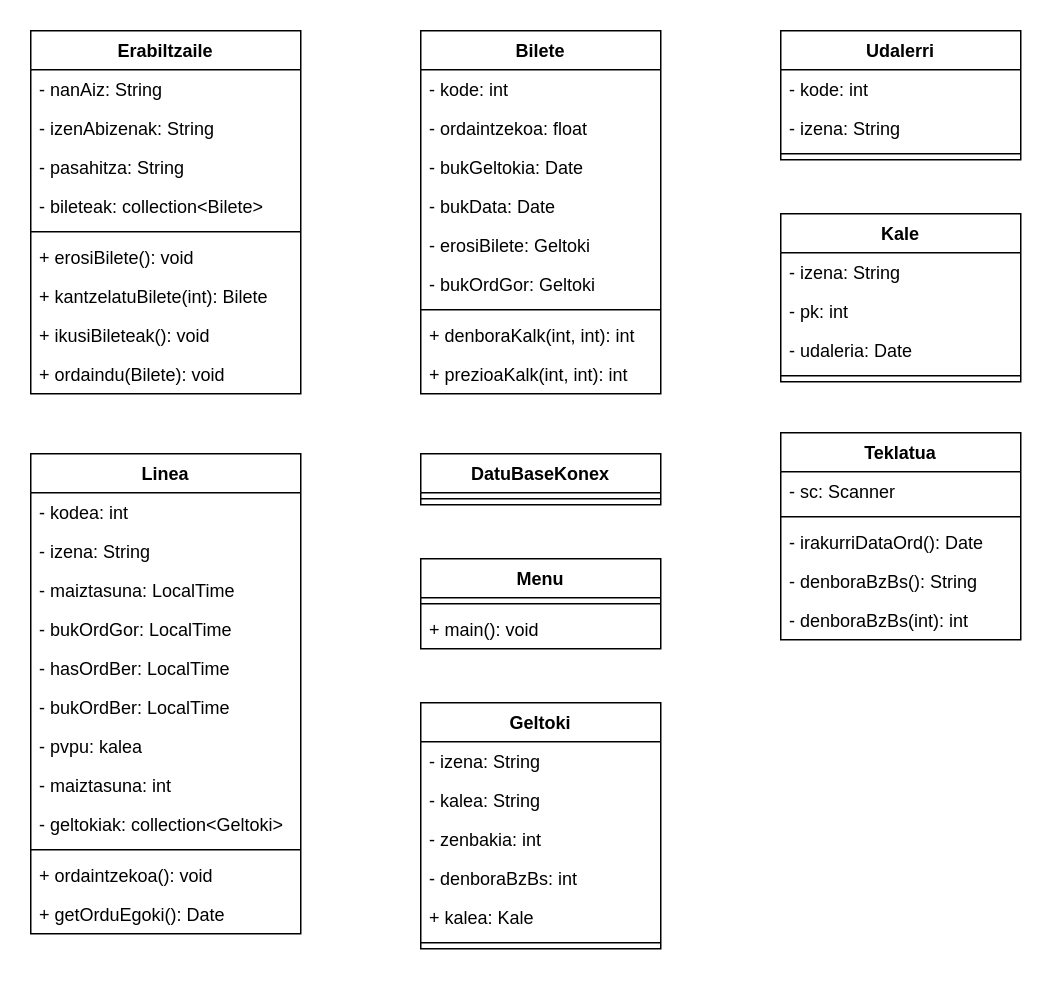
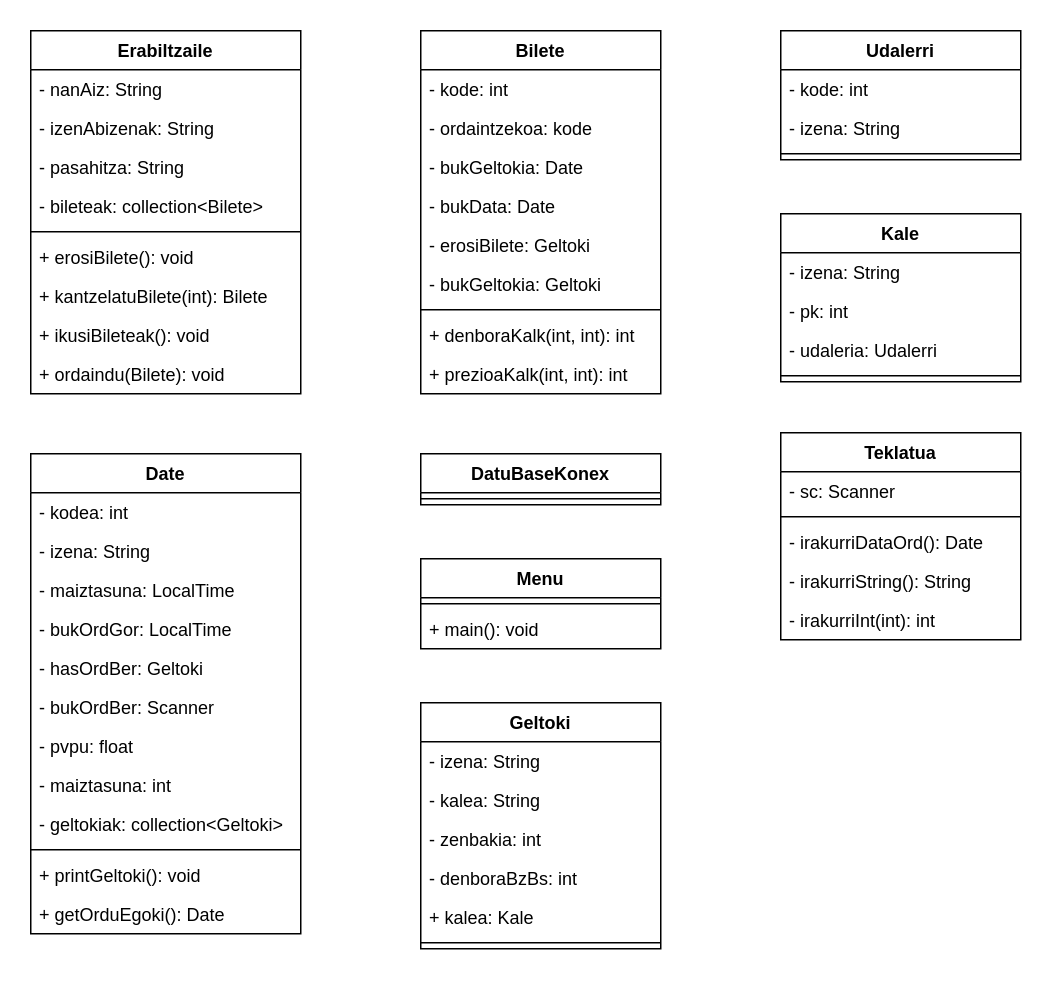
(523, 129) -> (520, 129)
(518, 285) -> (524, 285)
(858, 351) -> (873, 351)
(165, 474) -> (165, 474)
(896, 582) -> (904, 582)
(893, 621) -> (889, 621)
(138, 669) -> (128, 669)
(138, 708) -> (133, 708)
(95, 747) -> (95, 747)
(138, 876) -> (134, 876)
